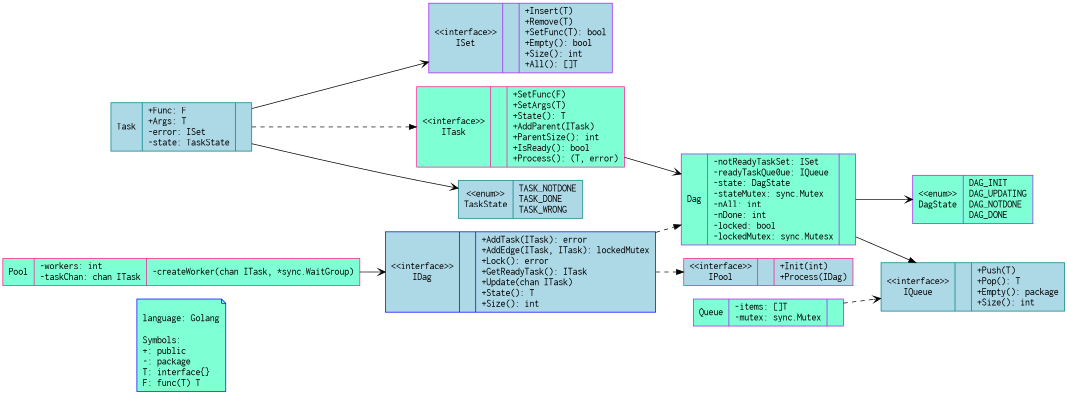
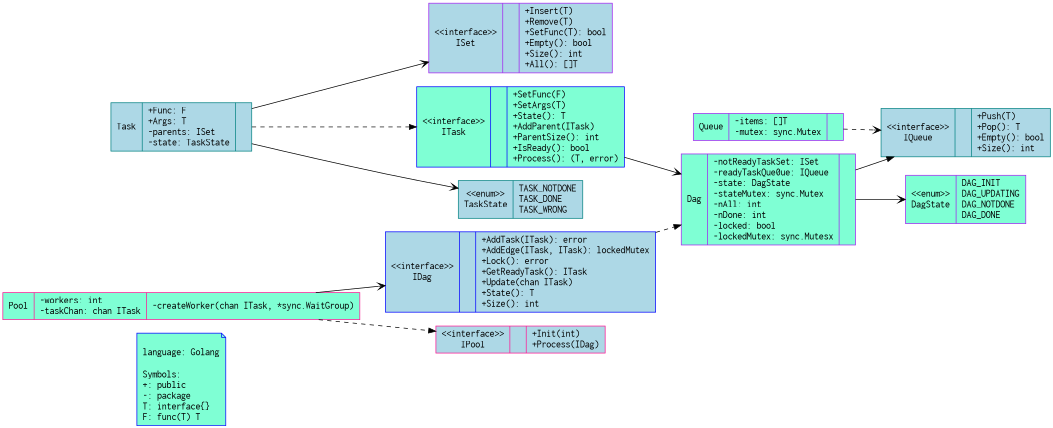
(521, 127) -> (521, 127)
(177, 132) -> (182, 132)
(666, 272) -> (374, 325)
(1018, 292) -> (1011, 138)
